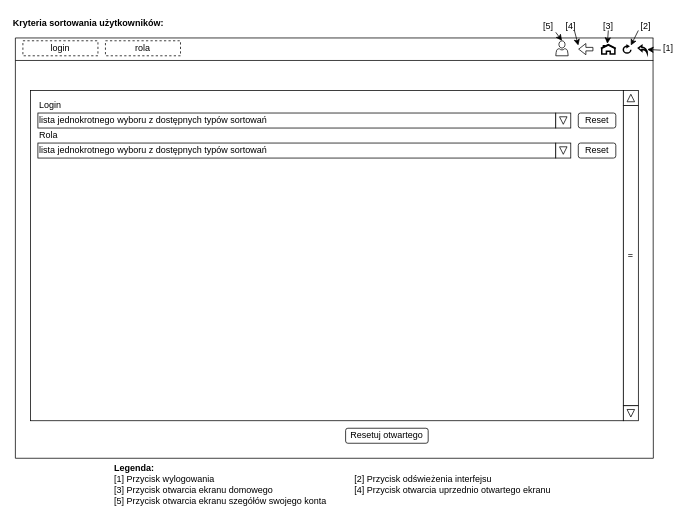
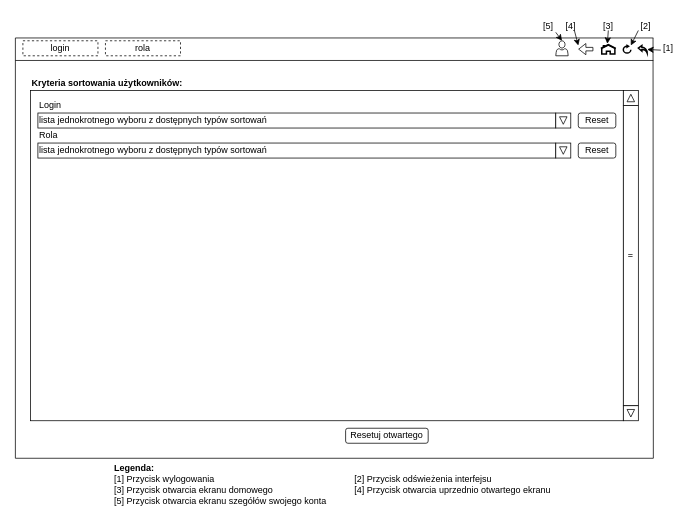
(169, 23) -> (188, 83)
